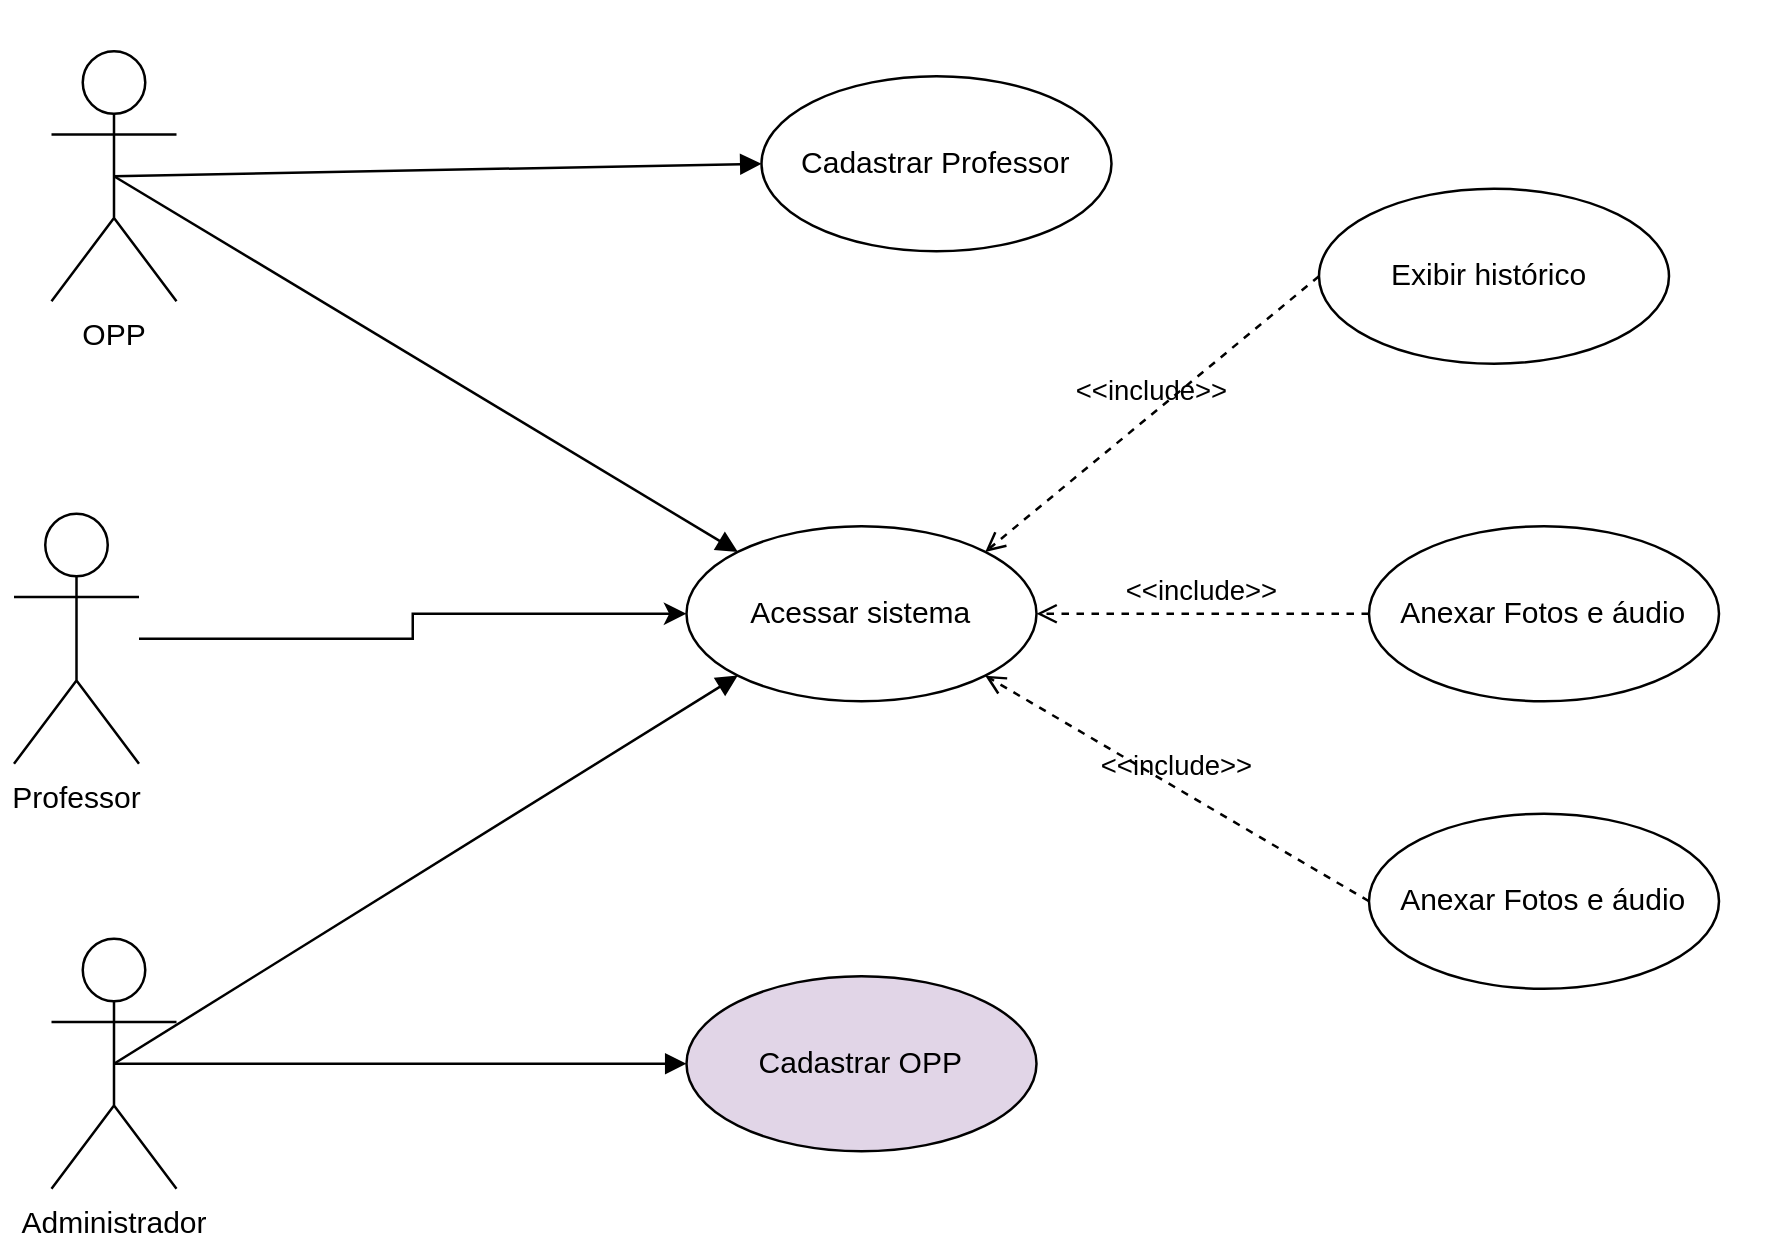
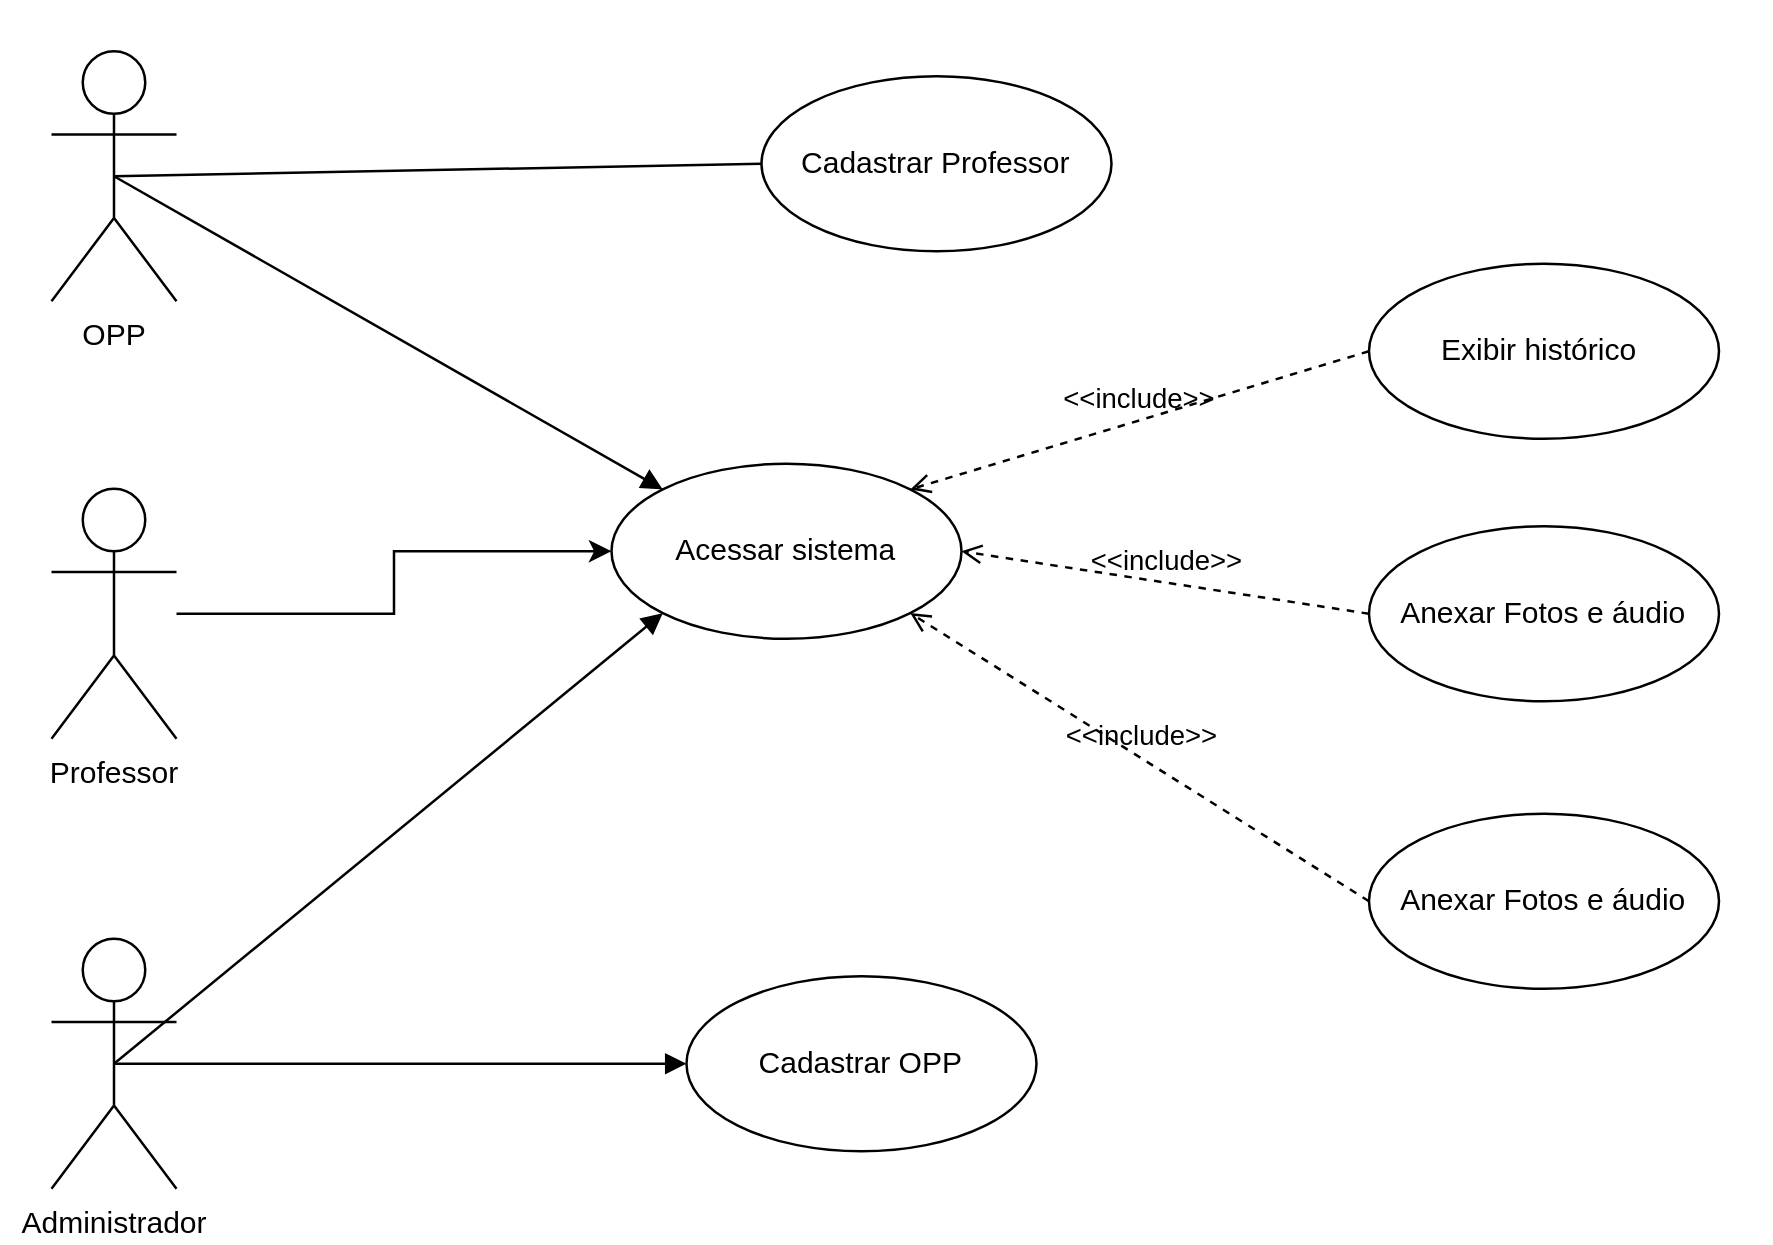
(739, 164) -> (748, 164)
(1494, 276) -> (1544, 351)
(861, 614) -> (786, 551)
(76, 639) -> (114, 614)
(861, 1064) -> (861, 1064)
